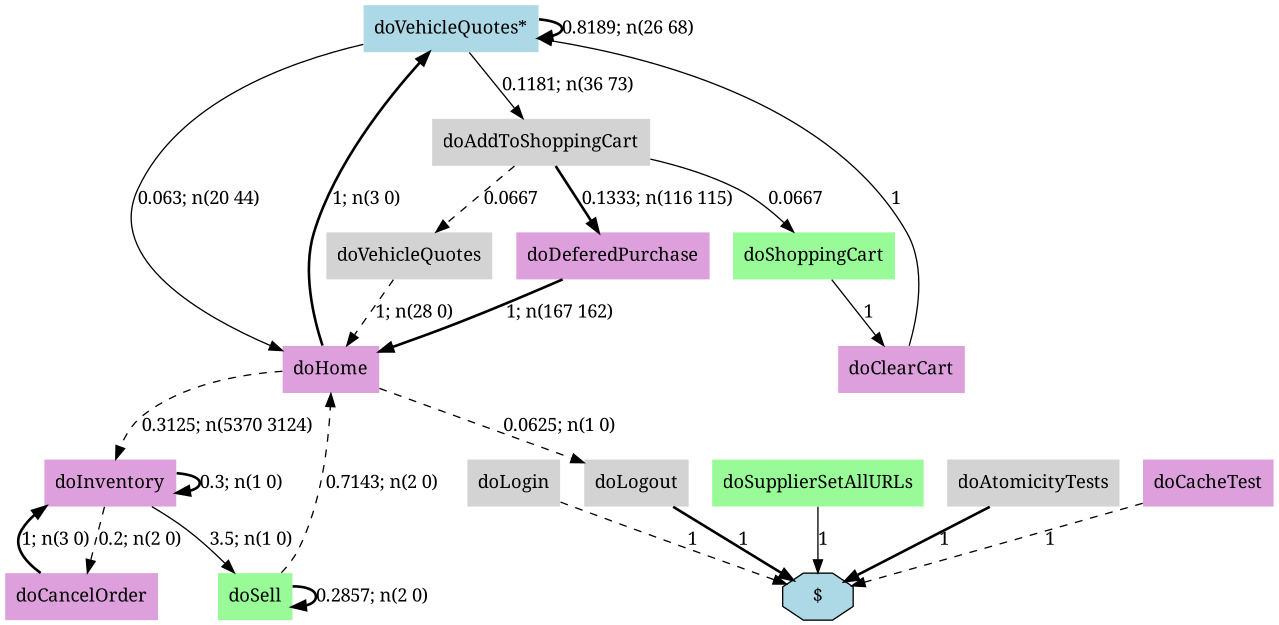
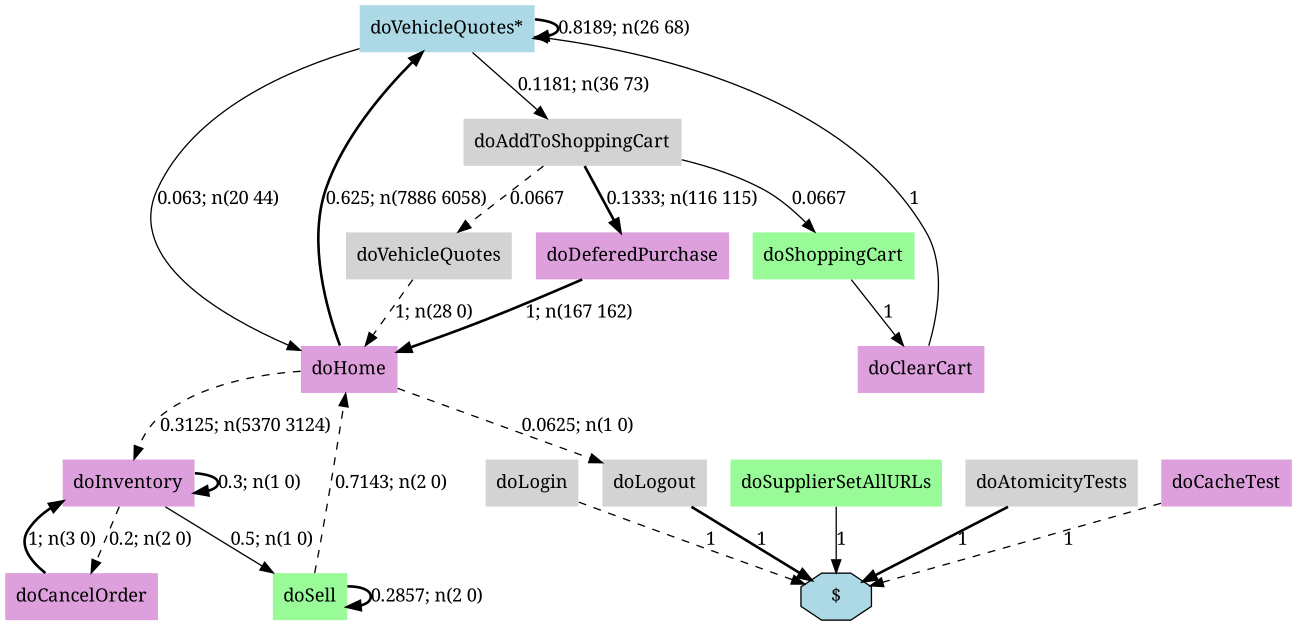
(366, 199) -> (407, 199)
(251, 540) -> (272, 540)
